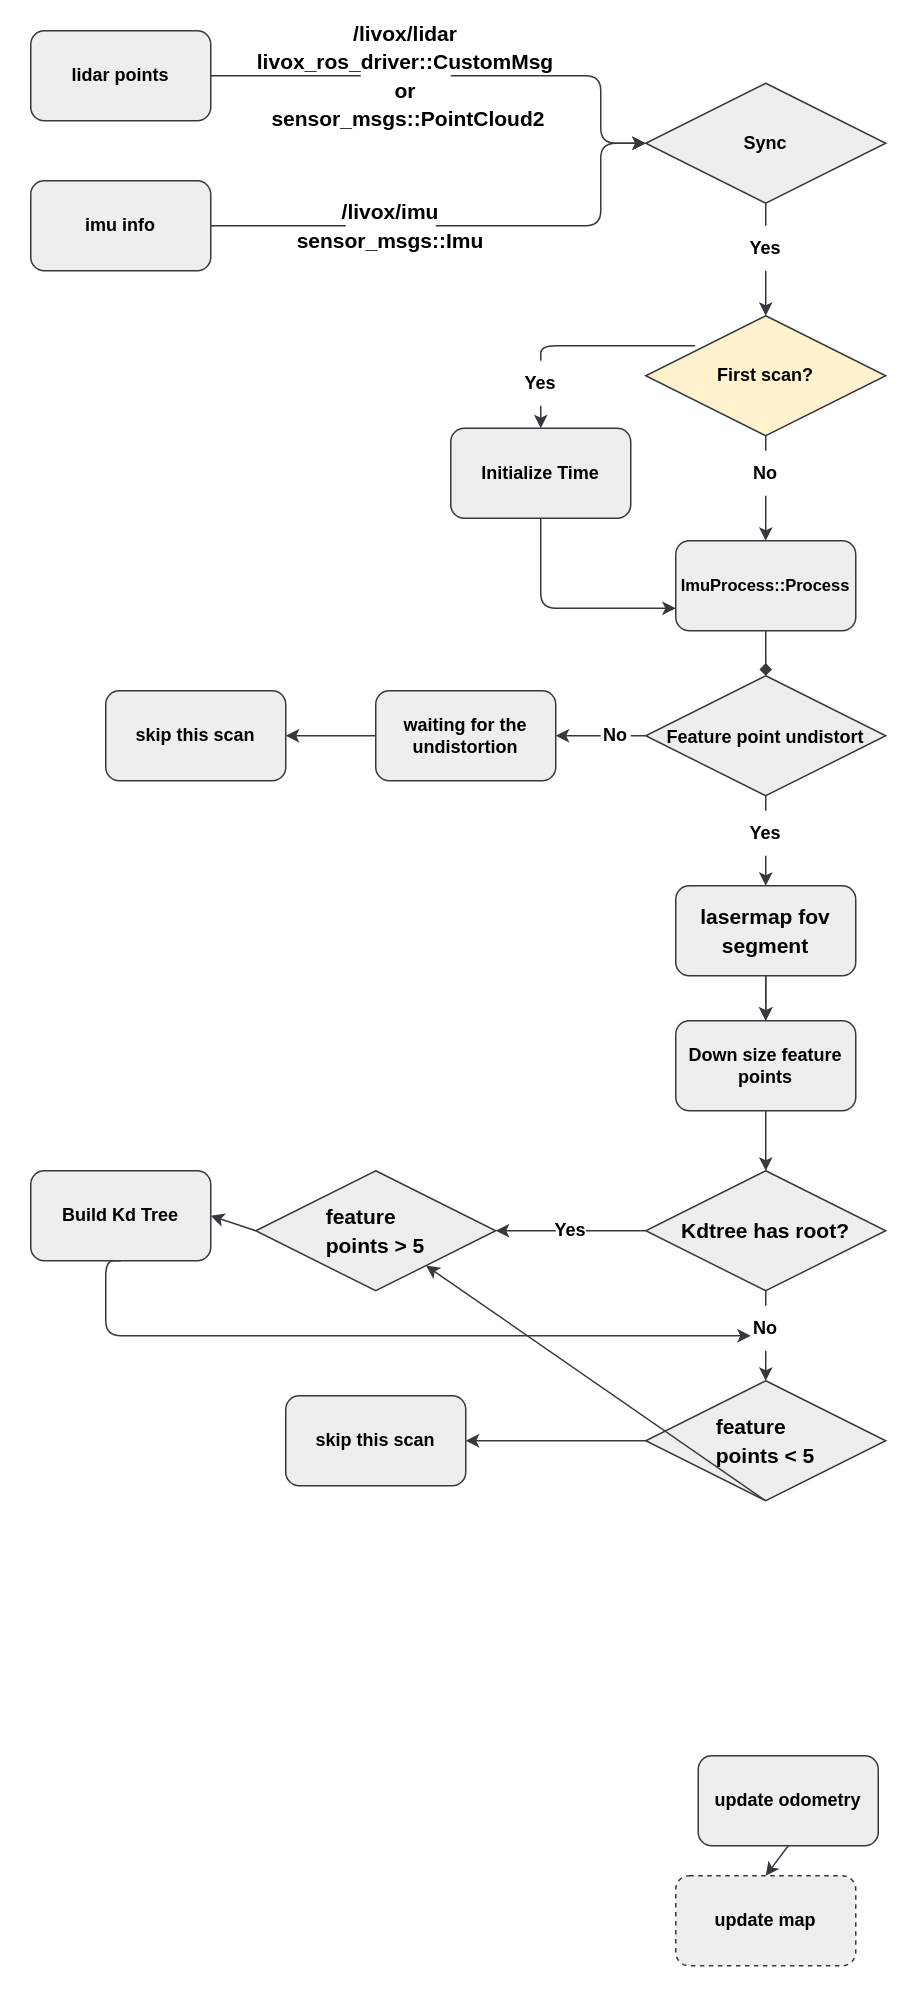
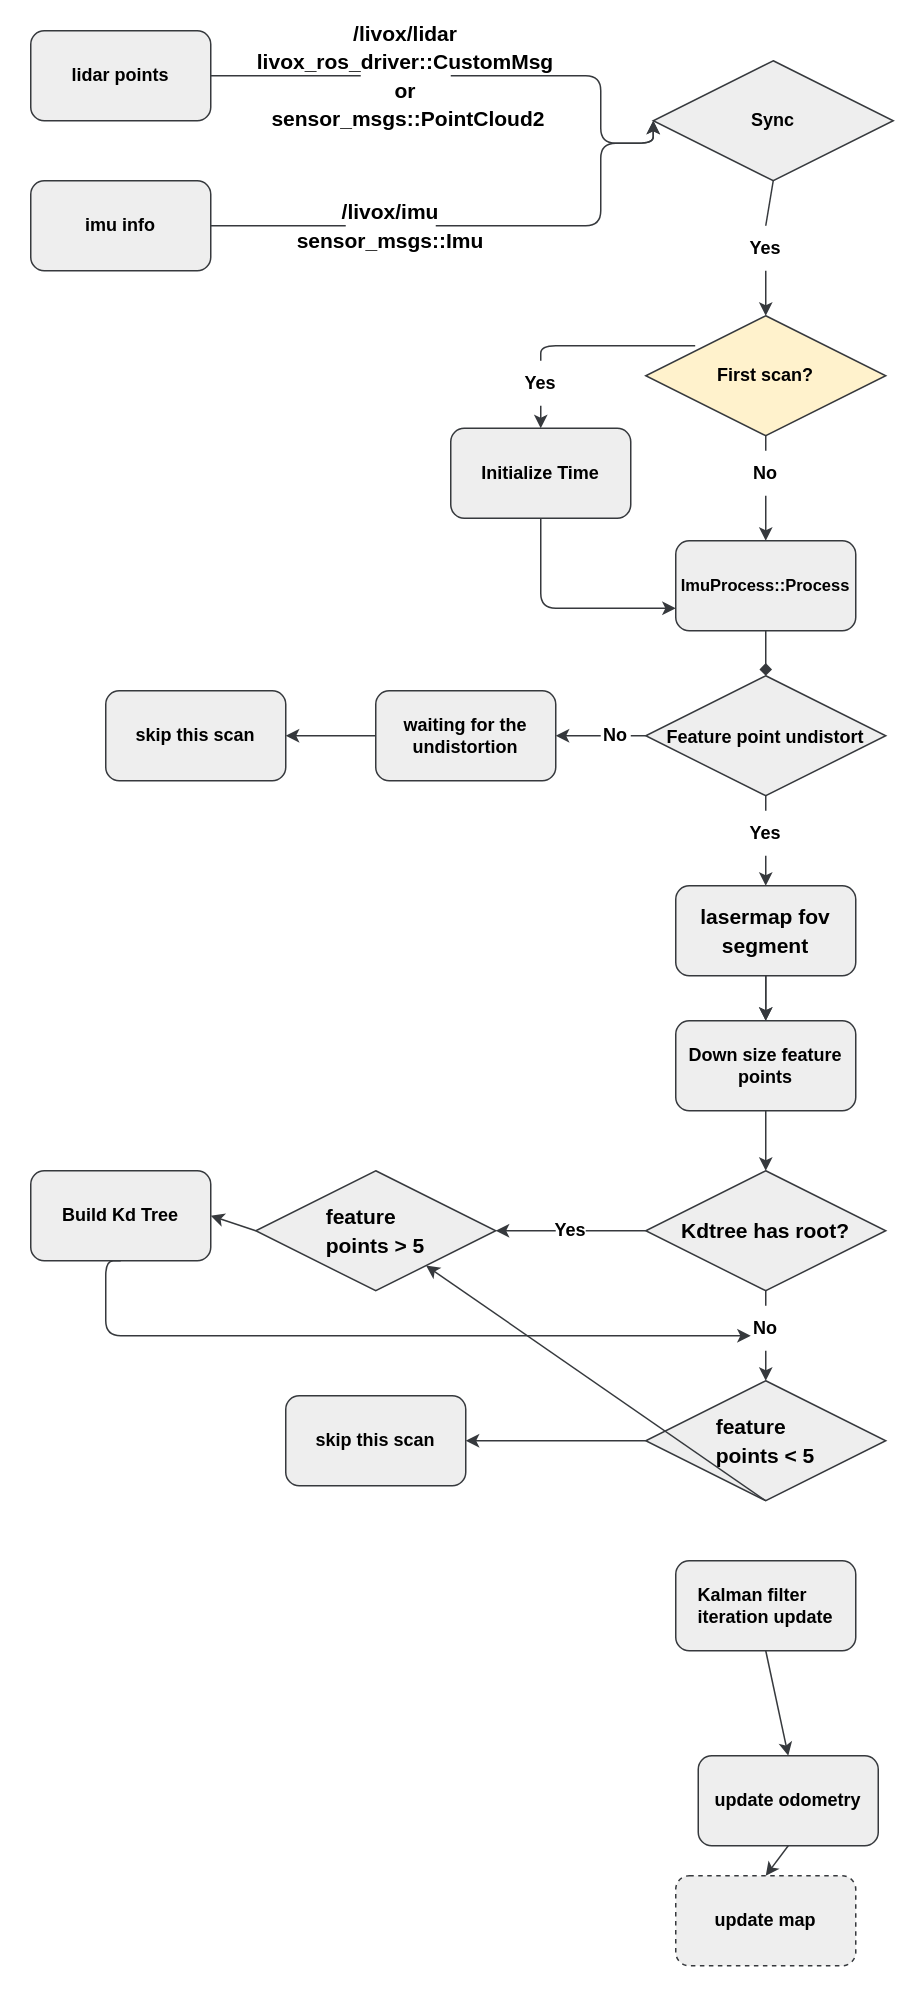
(766, 143) -> (773, 121)
none -> (766, 1606)
none -> (776, 1698)
